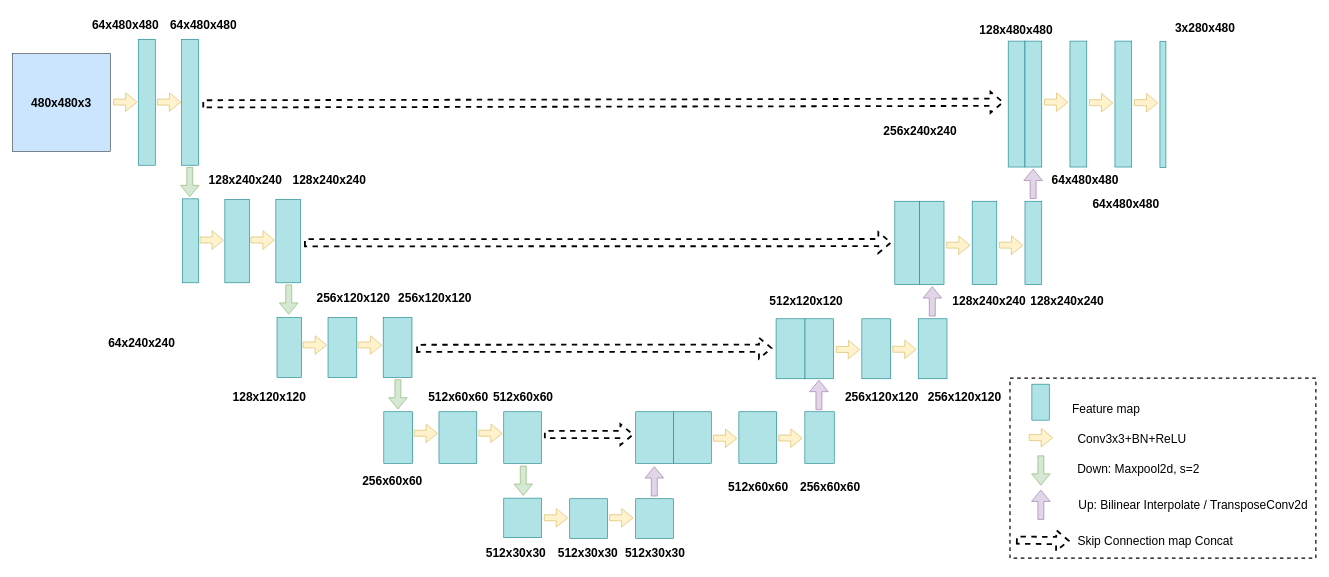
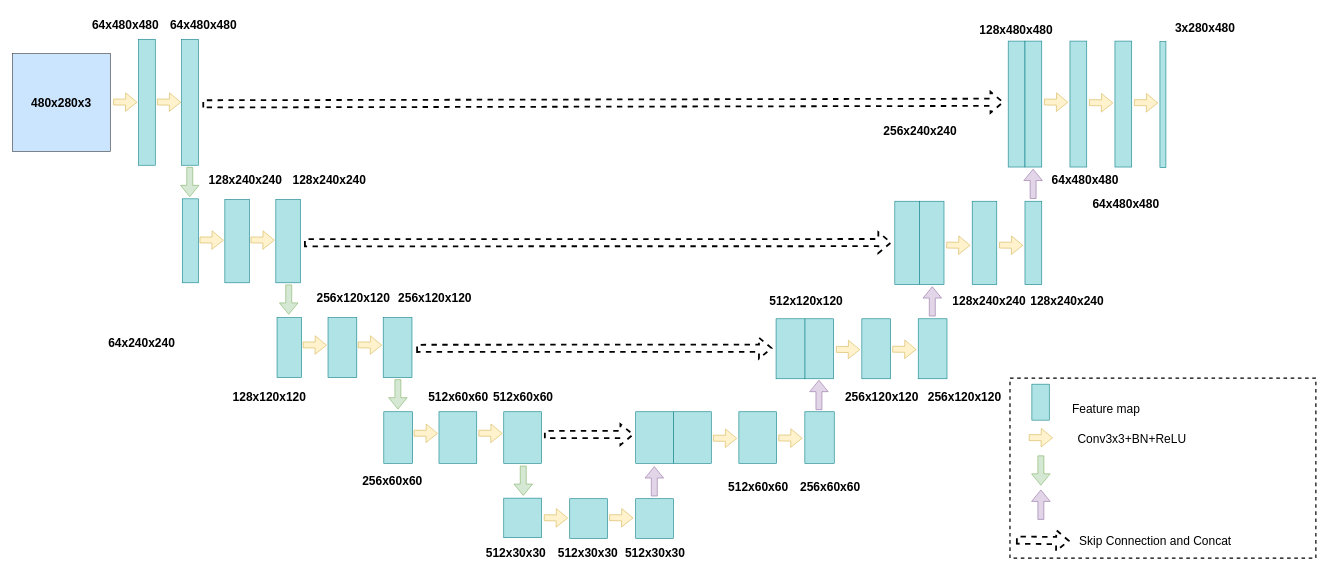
(61, 103) -> (61, 103)
(1139, 469) -> none
(1193, 504) -> none
(1156, 540) -> (1156, 540)
